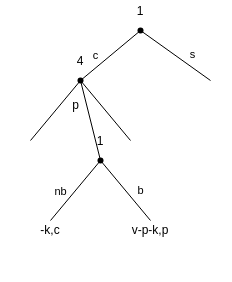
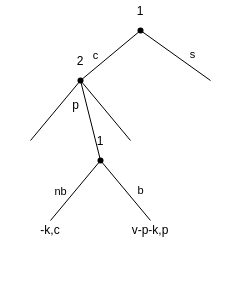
(80, 61) -> (80, 61)
